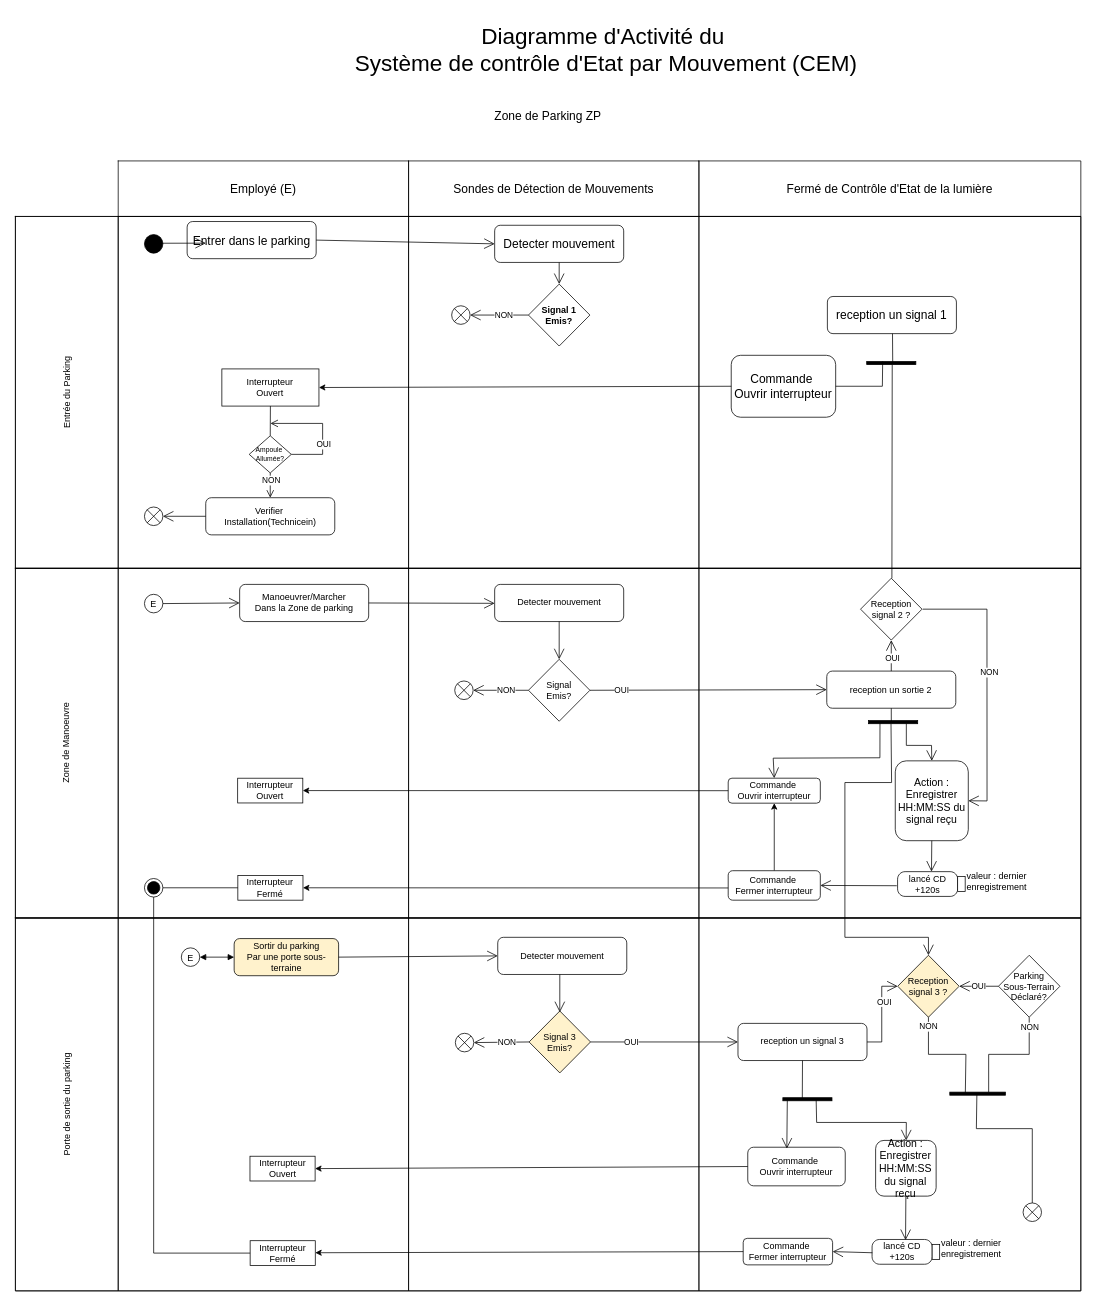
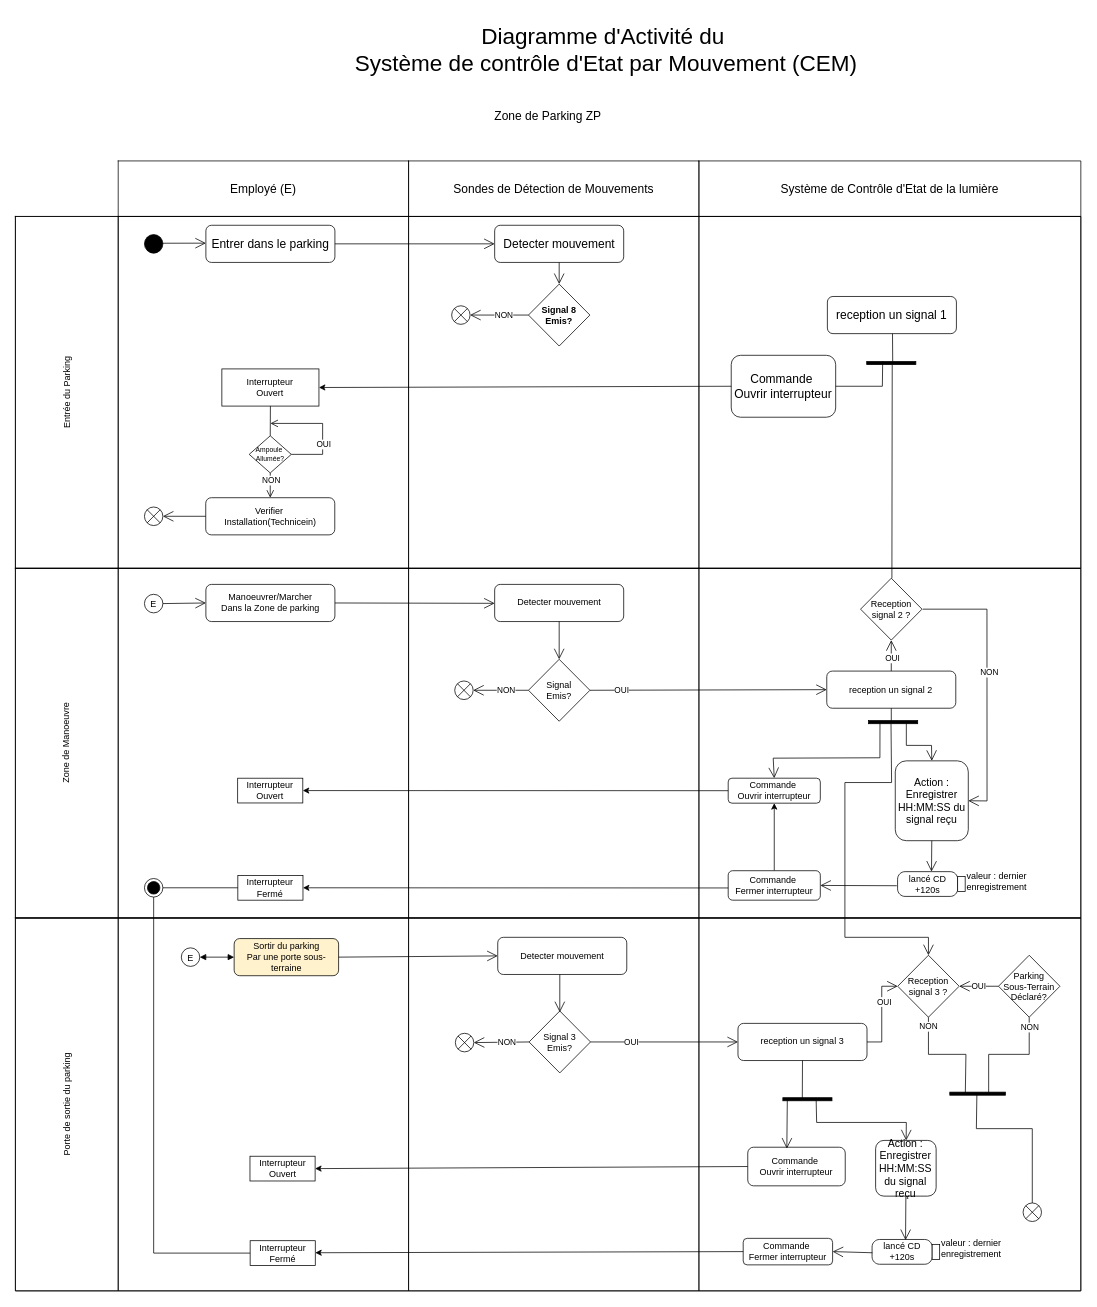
(890, 189) -> (890, 189)
(252, 240) -> (270, 244)
(559, 310) -> (559, 310)
(304, 603) -> (270, 603)
(891, 690) -> (891, 690)
(928, 986) -> (928, 986)
(560, 1042) -> (560, 1042)
